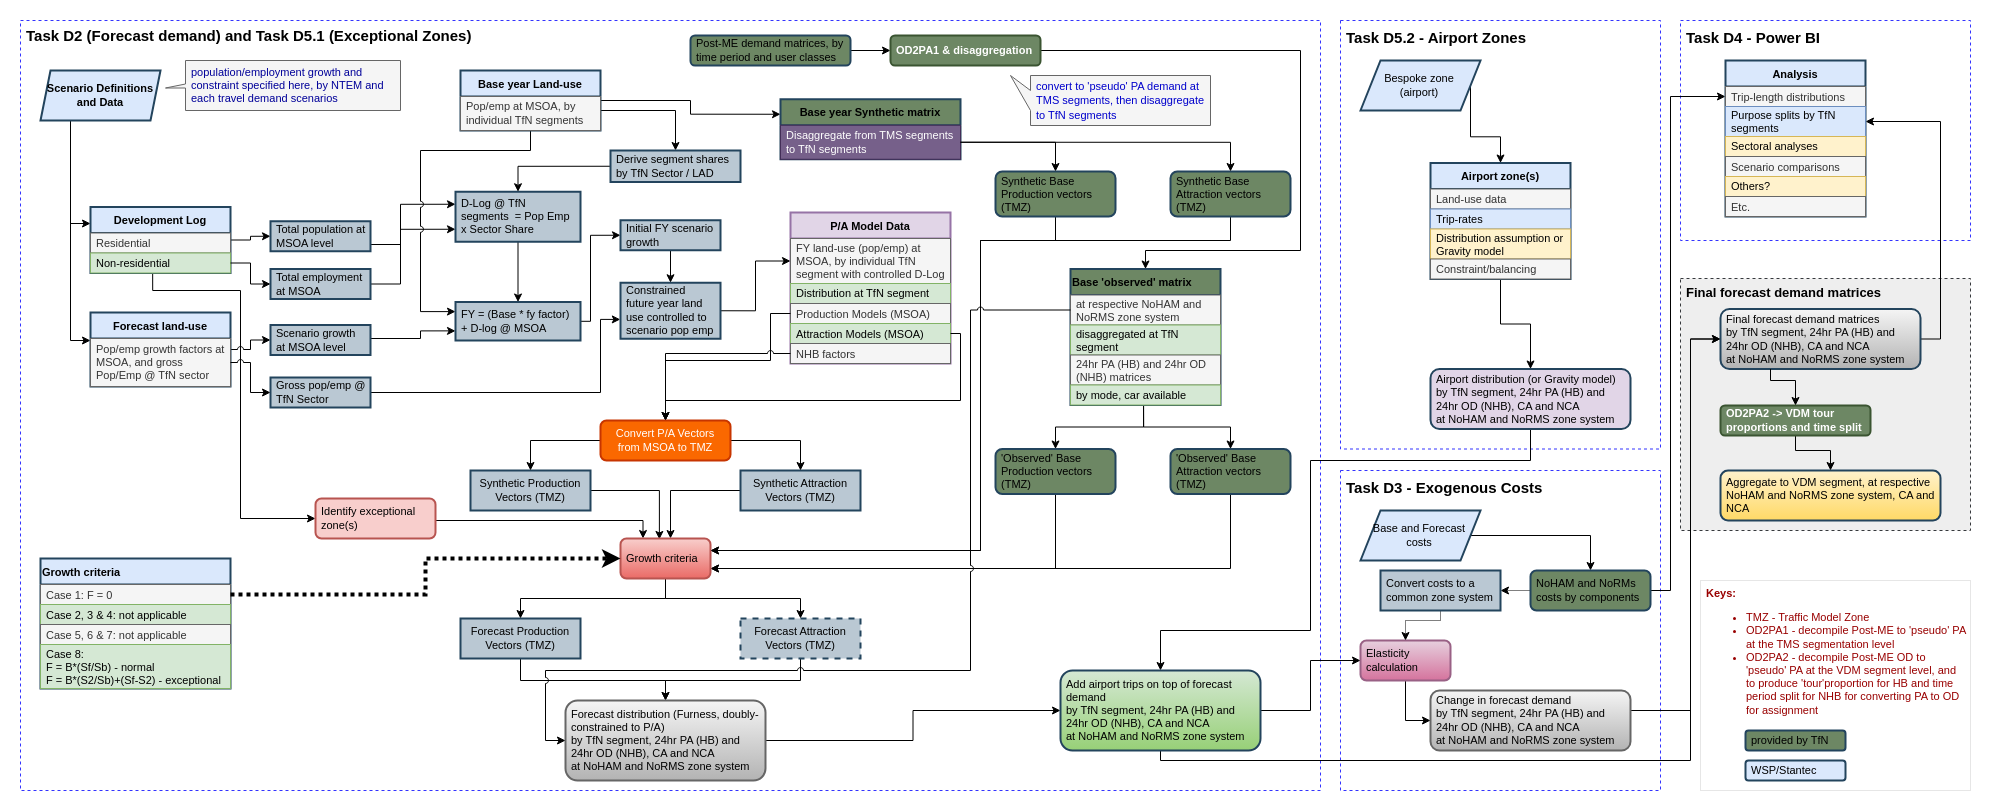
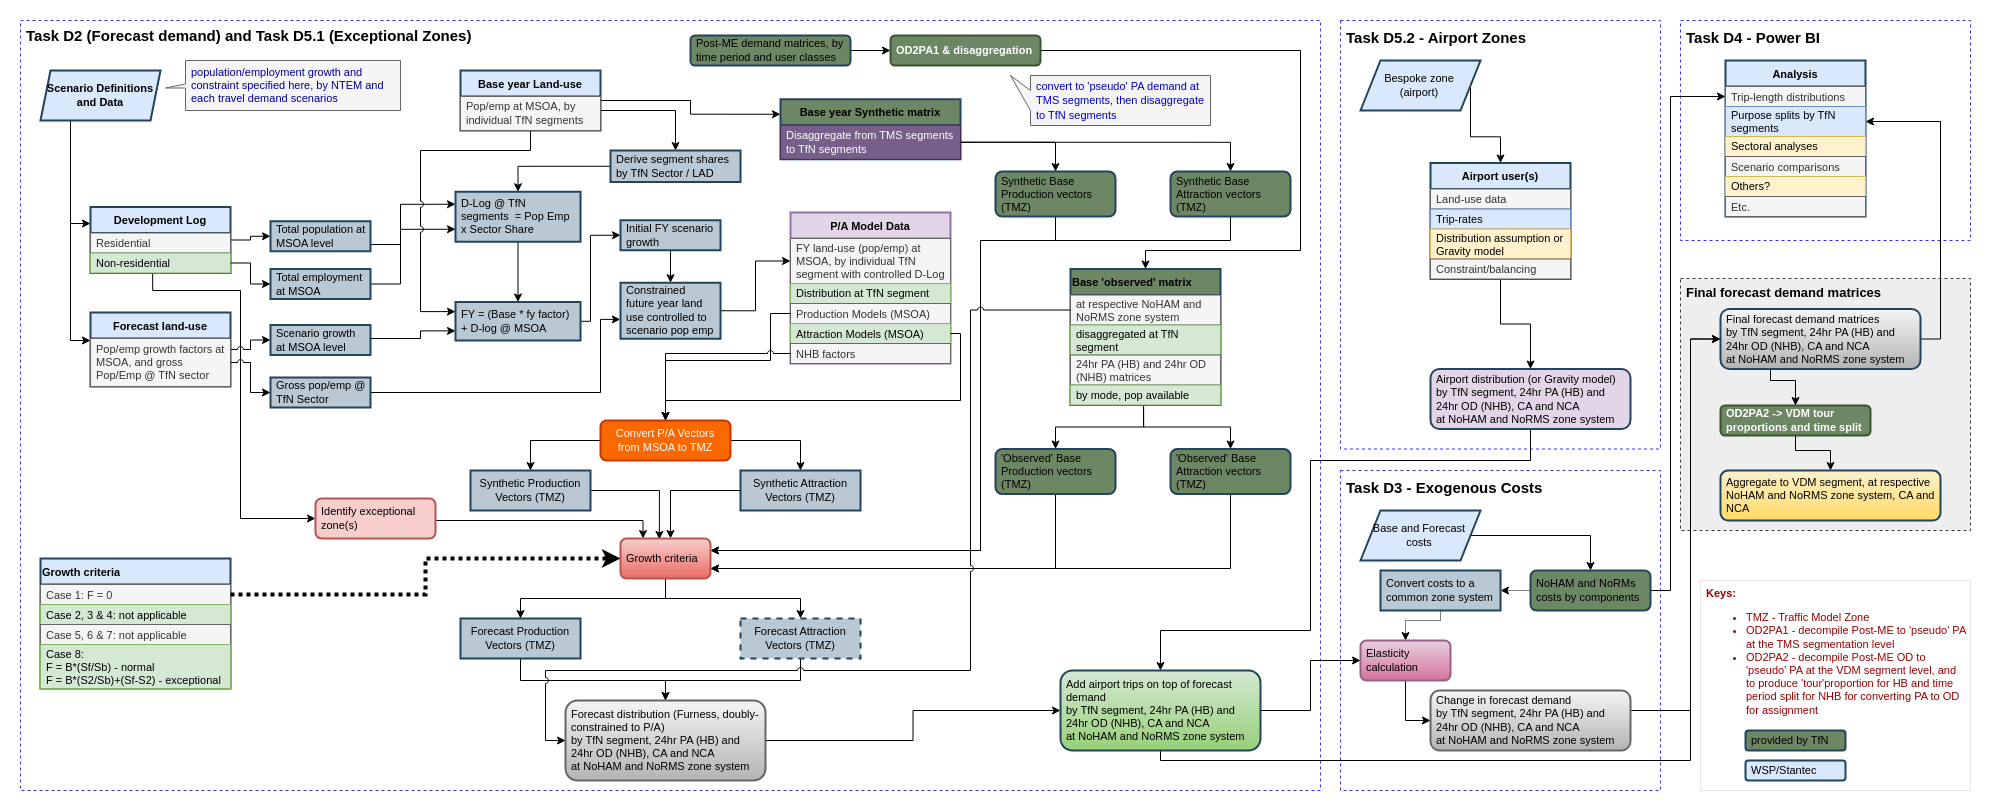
(1500, 176) -> (1500, 176)
(1134, 396) -> (1134, 396)
